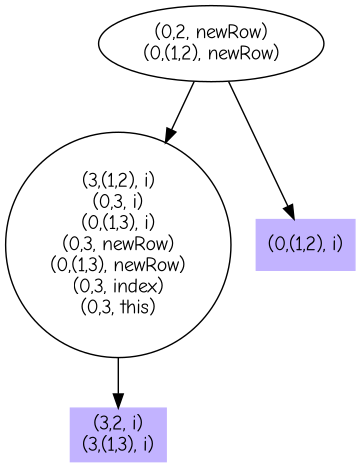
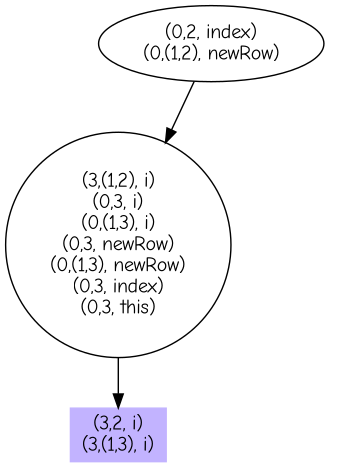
(211, 44) -> (211, 44)
(306, 245) -> none
